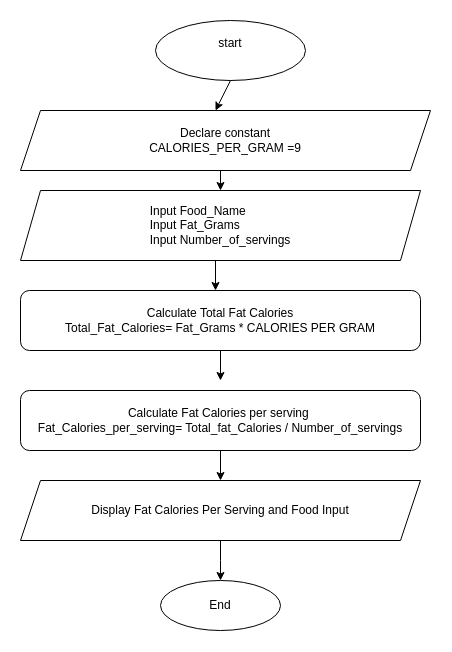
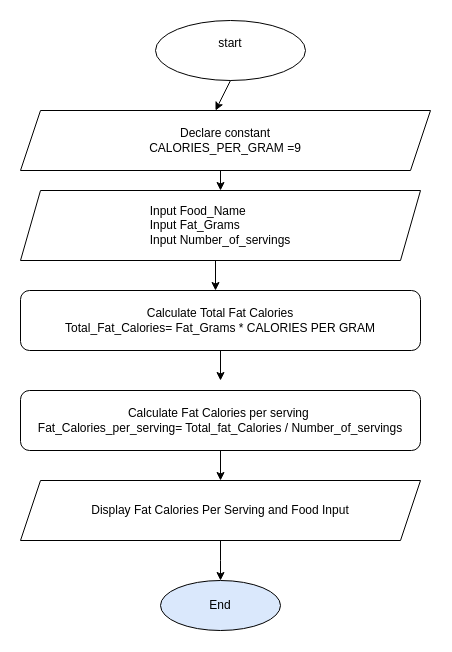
(221, 606) -> (221, 606)
